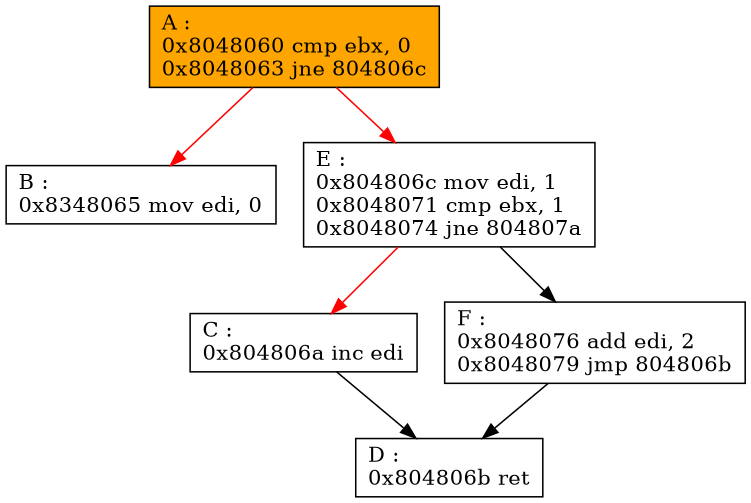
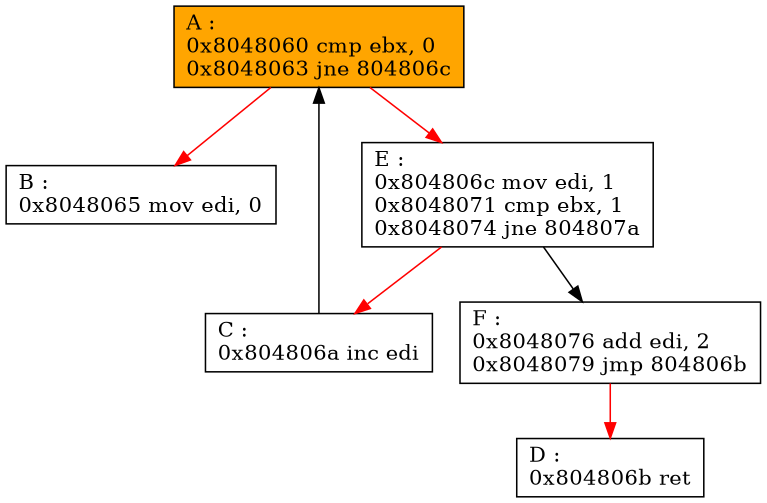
(141, 195) -> (141, 195)
(370, 400) -> (319, 208)
(521, 406) -> (610, 403)
